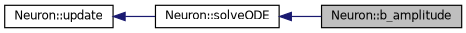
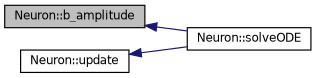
(306, 16) -> (172, 29)
